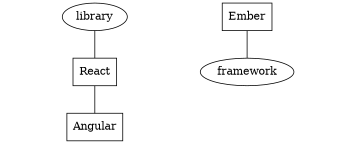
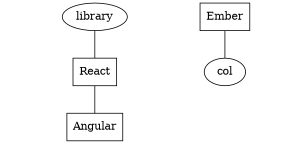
(247, 72) -> (225, 72)
